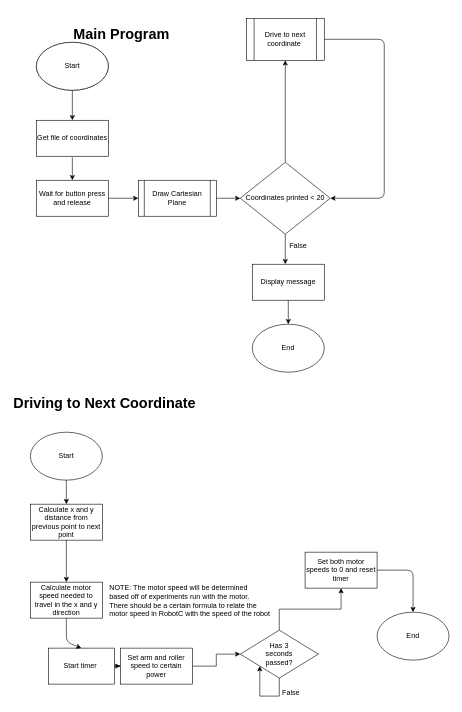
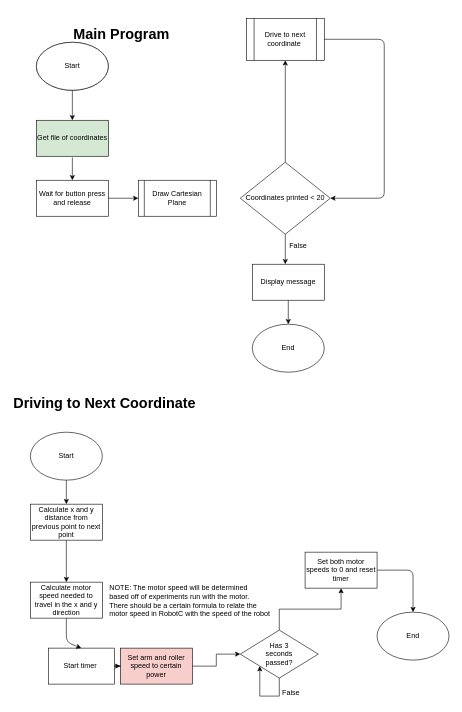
(72, 138) -> (72, 138)
(234, 198) -> none
(156, 666) -> (156, 666)
